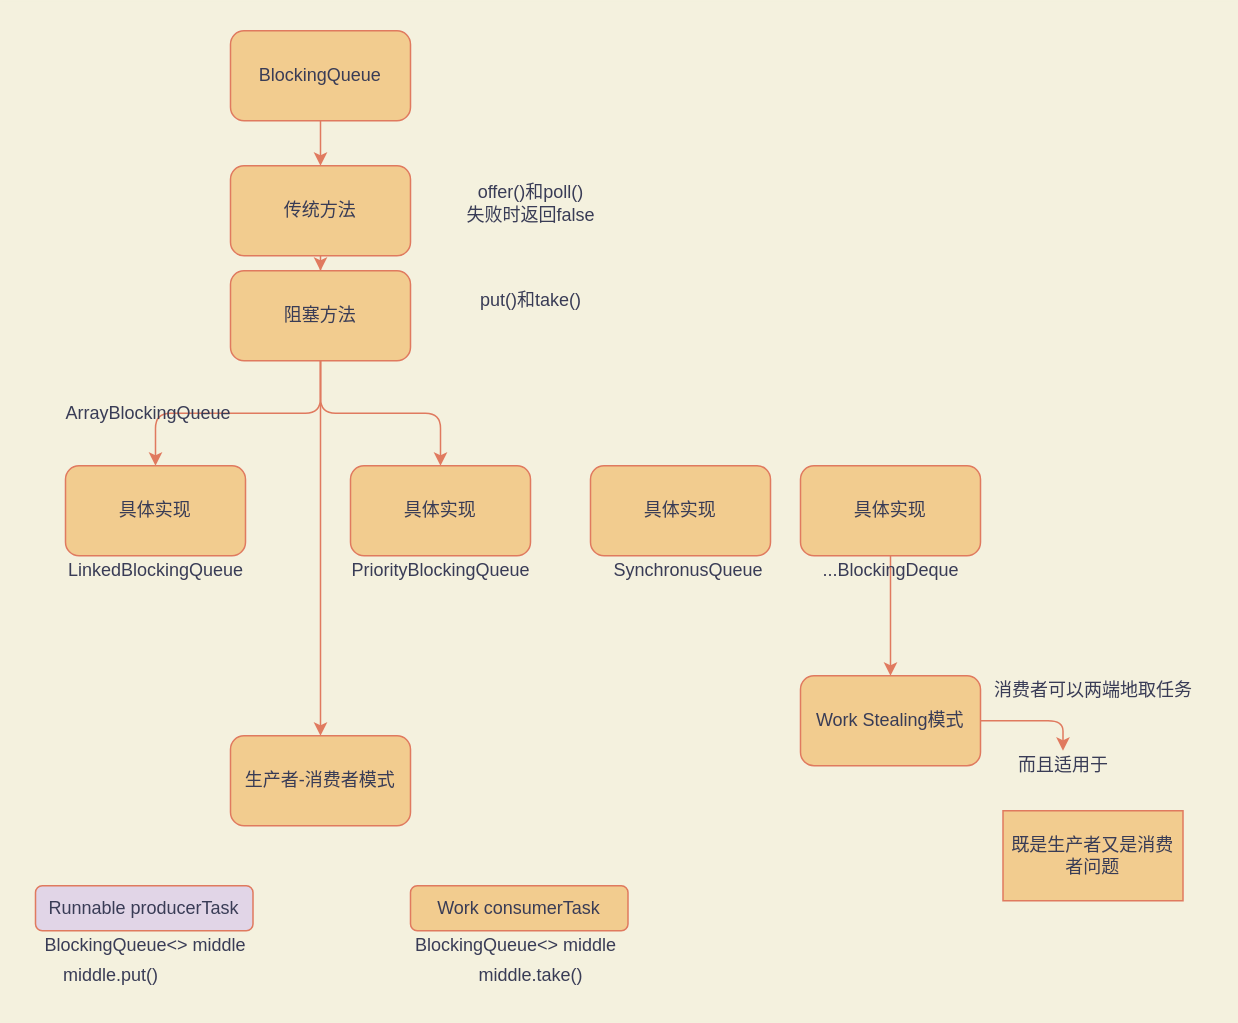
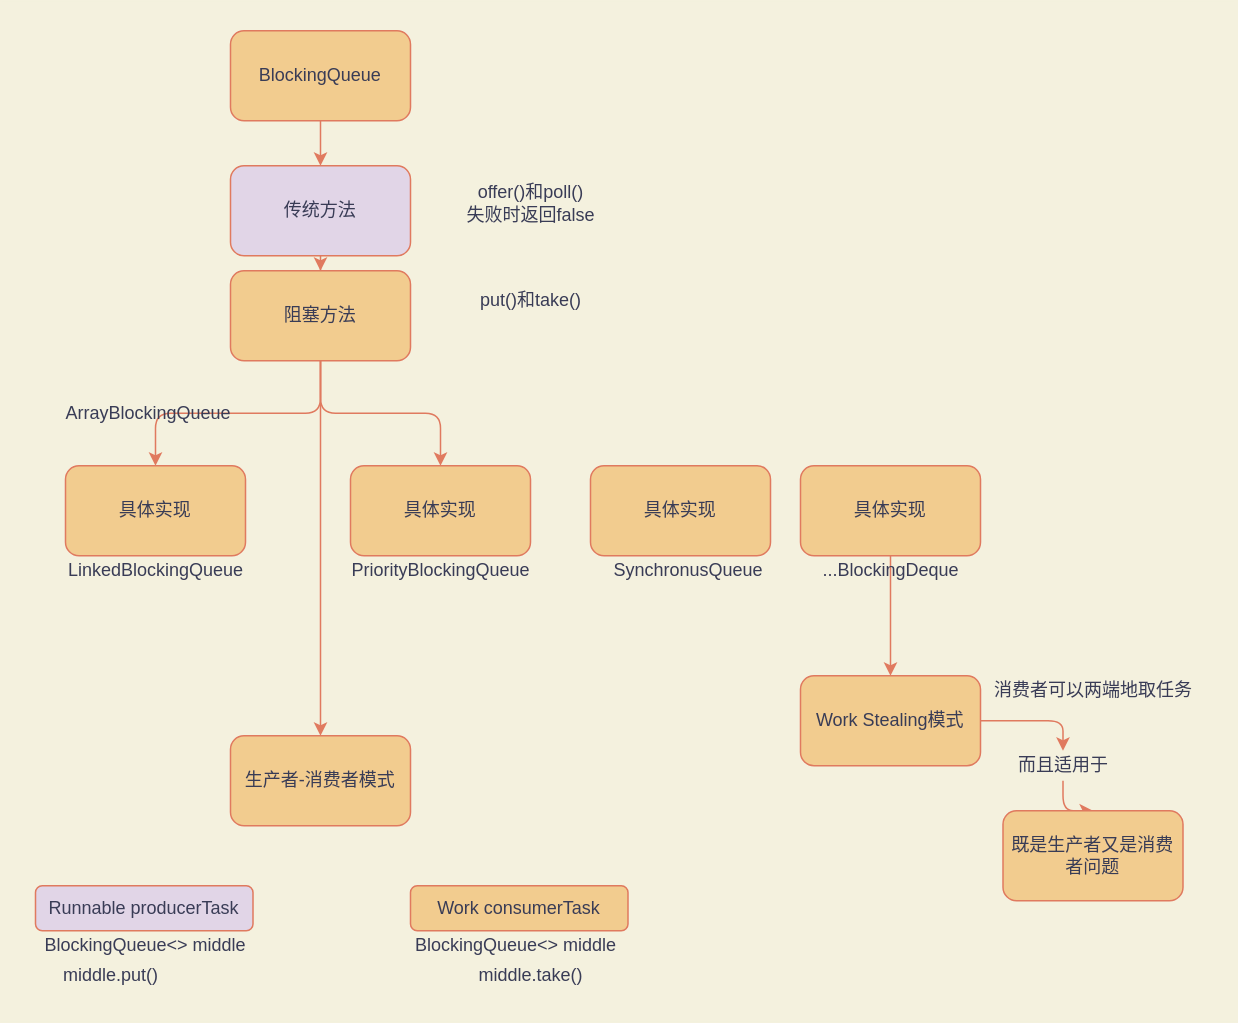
(320, 211) -> (320, 211)
none -> (1063, 795)
(1093, 856) -> (1093, 856)
